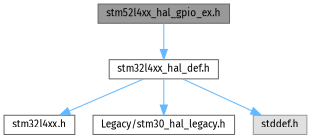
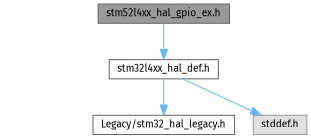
(39, 125) -> none
(164, 125) -> (164, 125)
